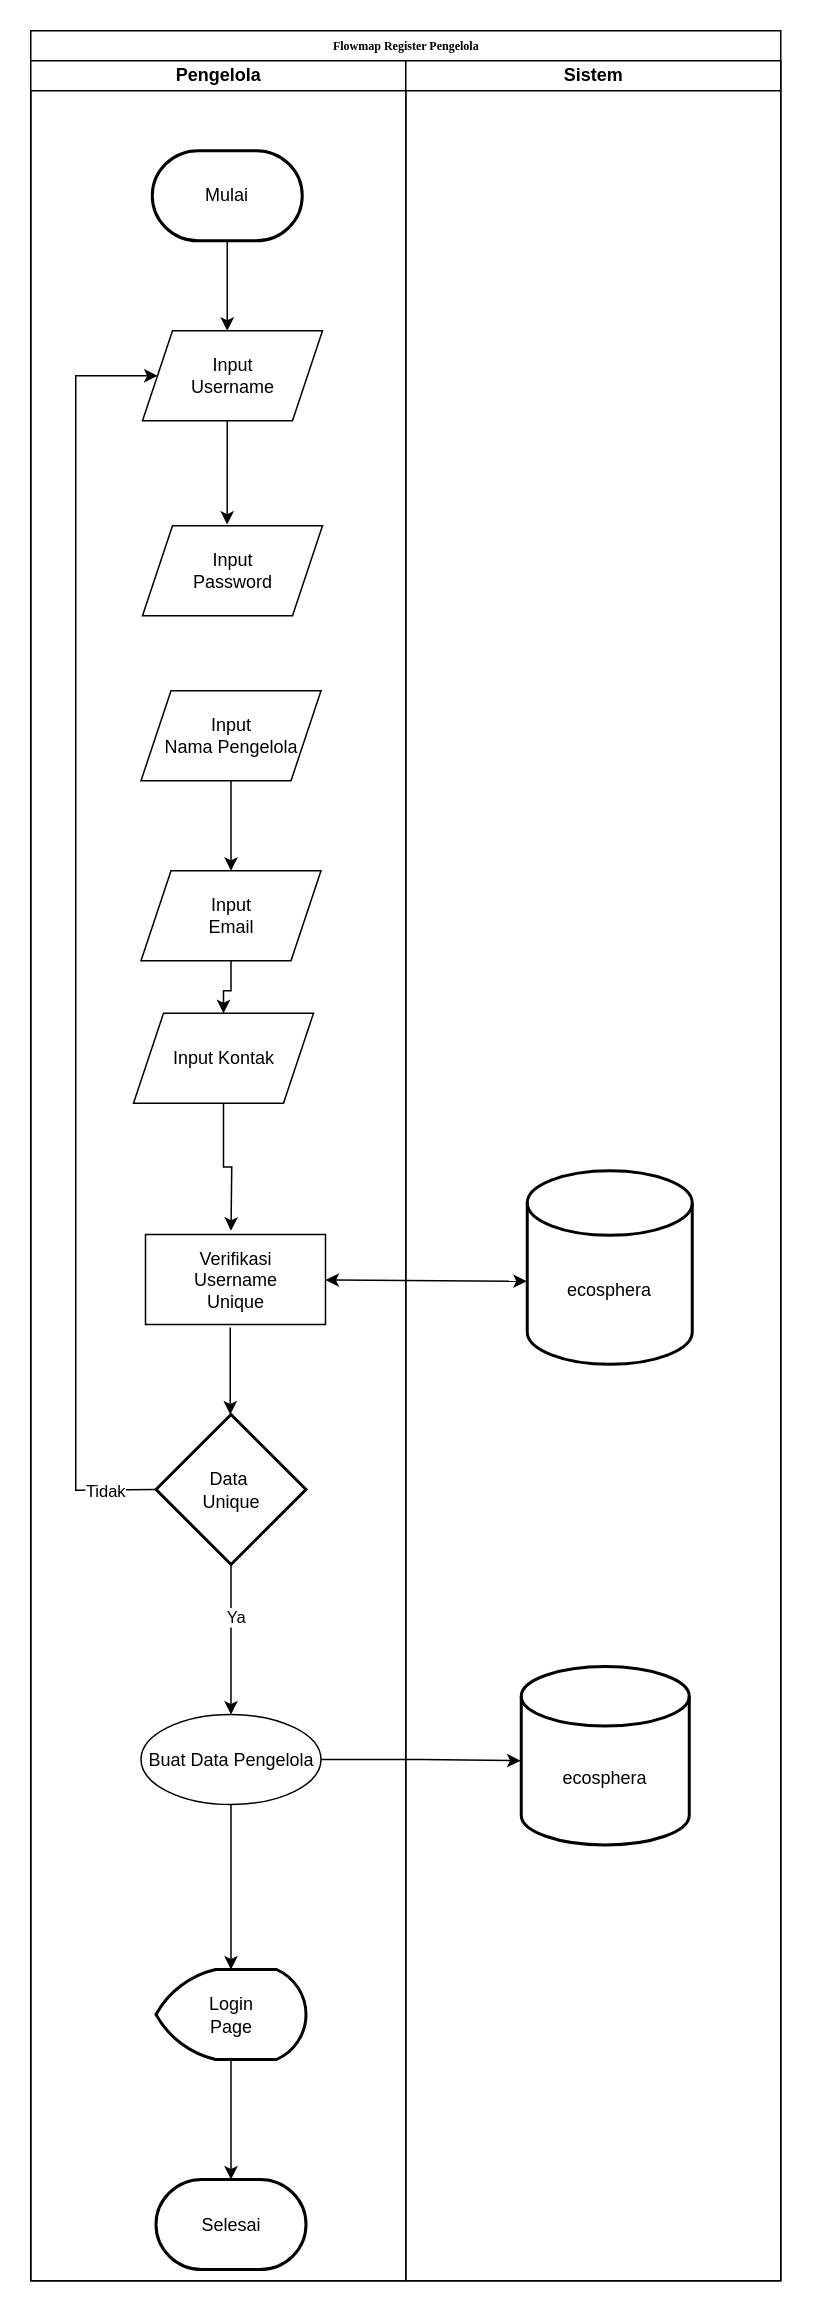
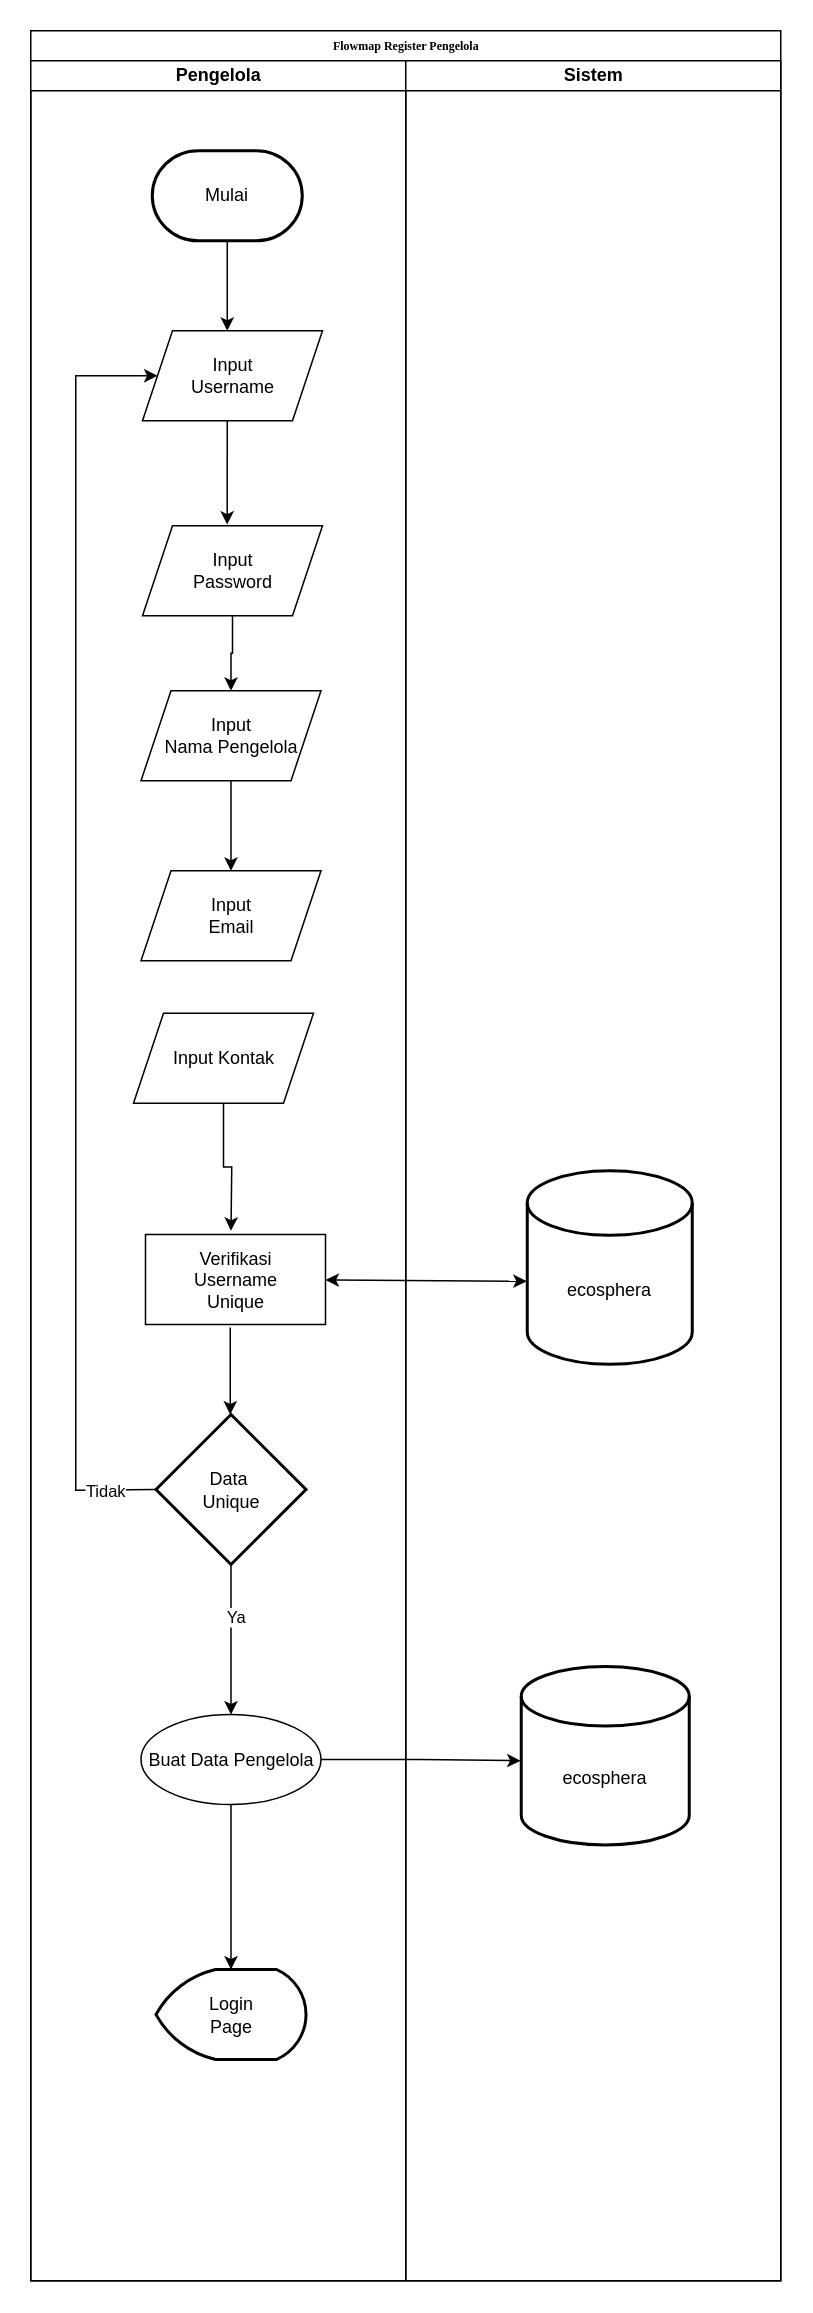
none -> (233, 648)
(231, 985) -> none
(231, 2115) -> none
(231, 2225) -> none
